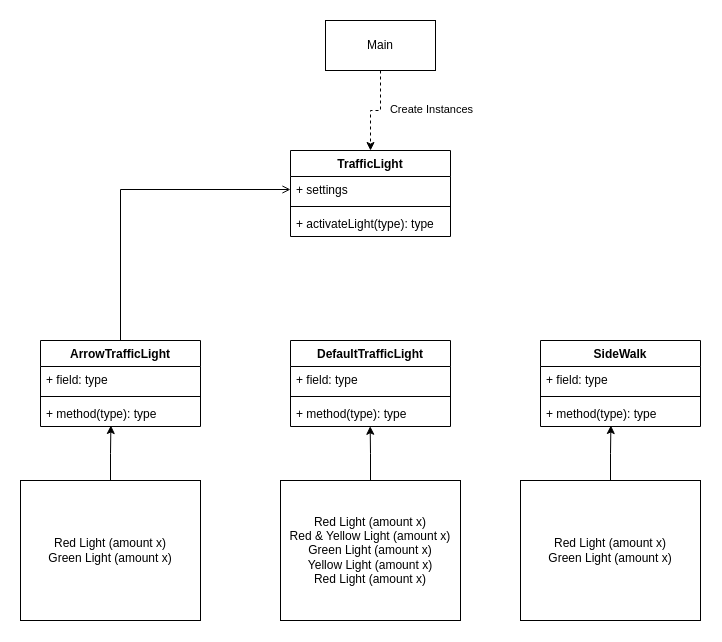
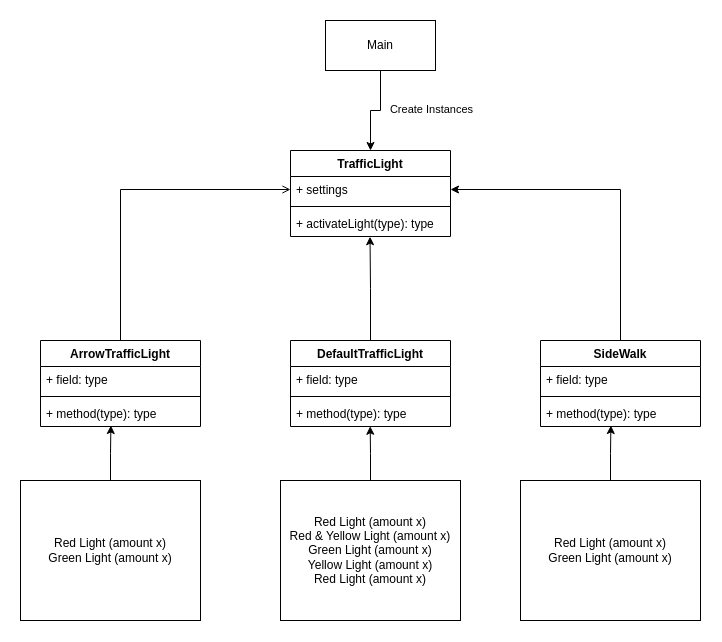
(379, 111) -> (379, 111)
none -> (614, 190)
none -> (371, 293)
